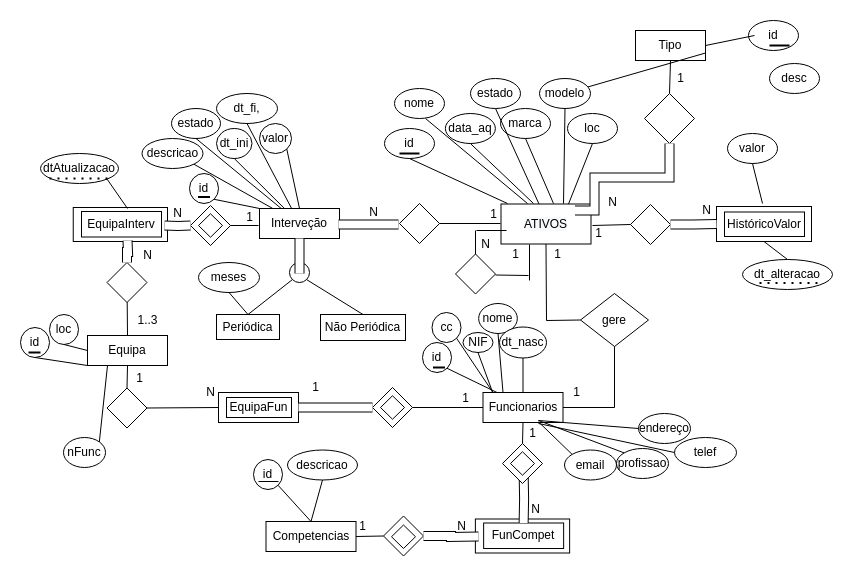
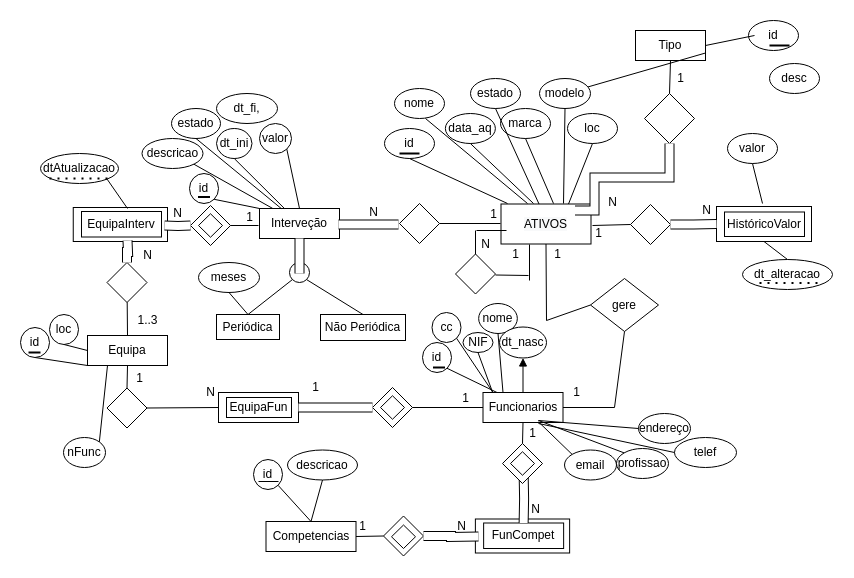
(269, 166) -> none
(615, 320) -> (625, 305)
(523, 364) -> (523, 367)
